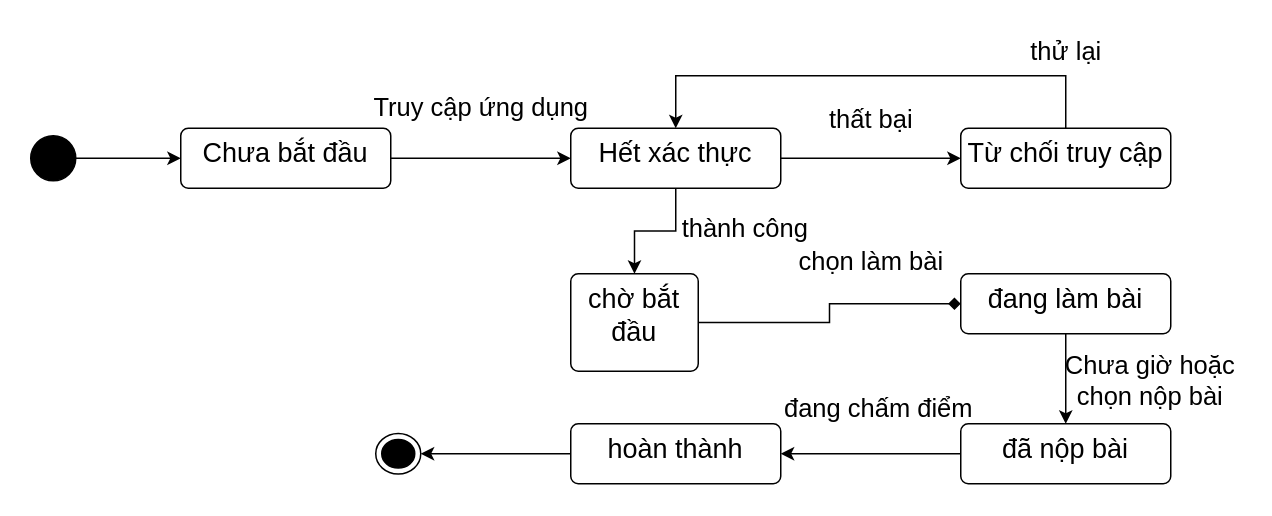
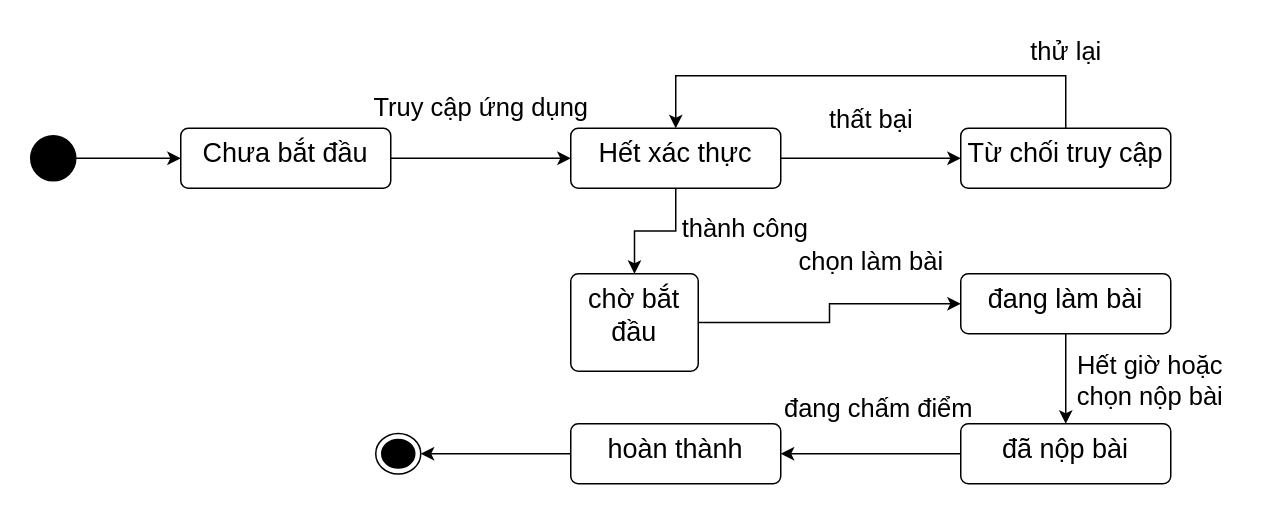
(948, 304) -> (949, 304)
(1151, 382) -> (1151, 382)
